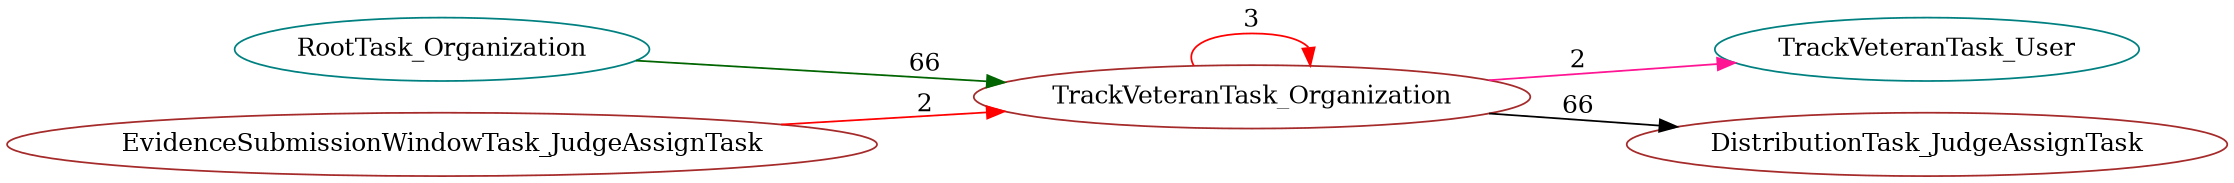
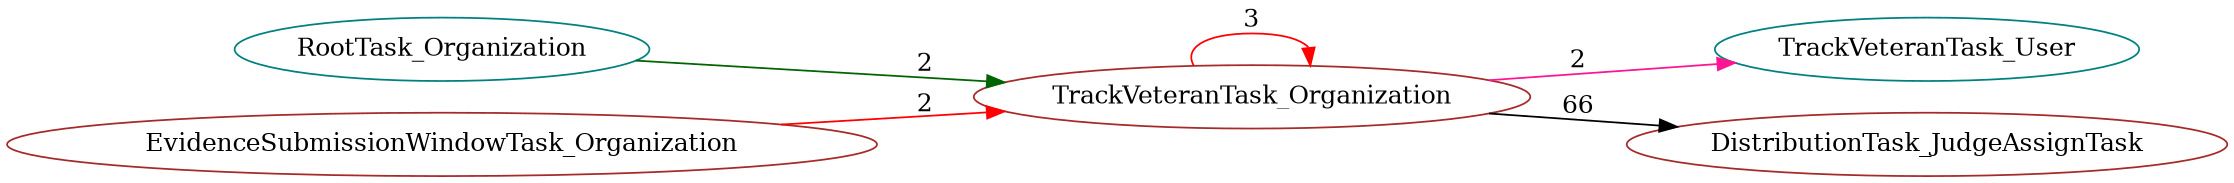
(925, 64) -> (925, 64)
(442, 144) -> (442, 144)
